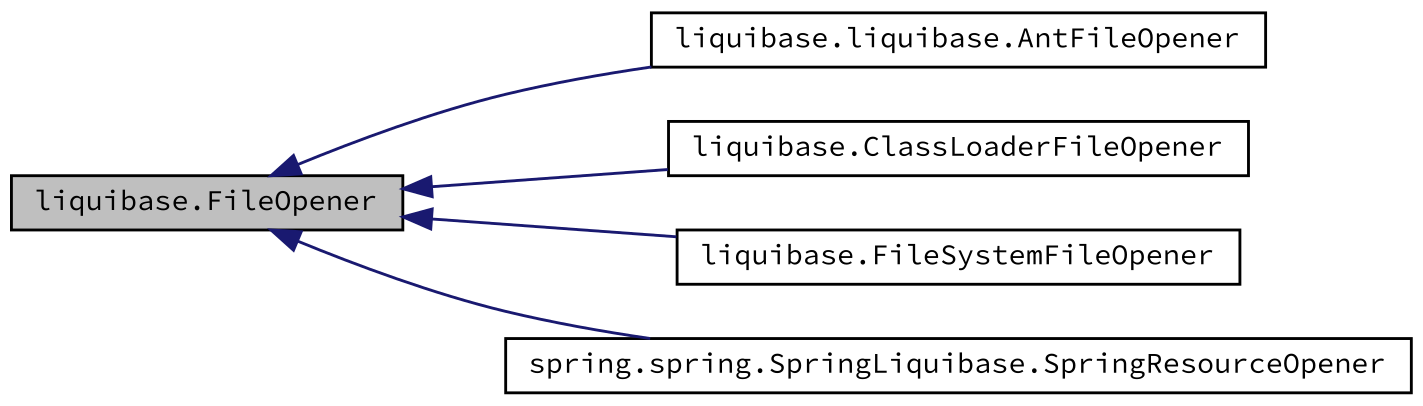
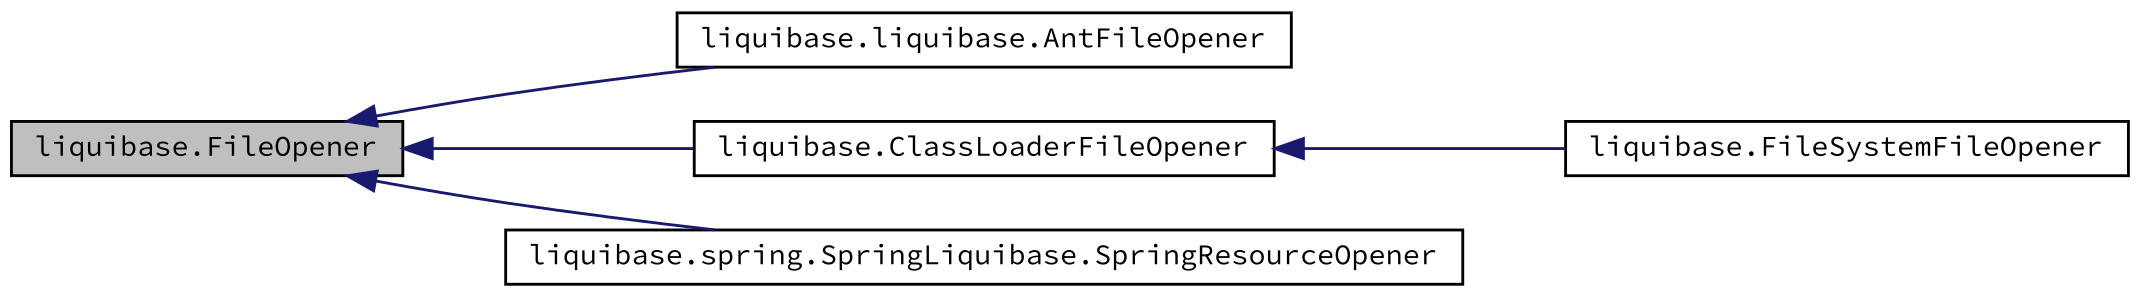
(554, 228) -> (1434, 149)
(959, 366) -> (984, 257)
